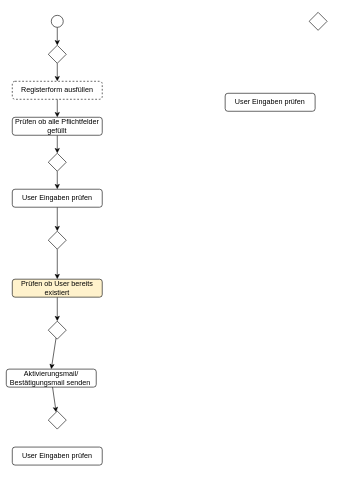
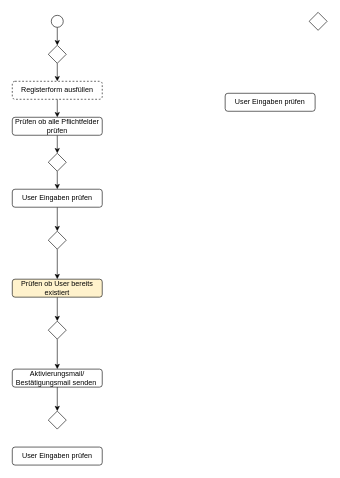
(57, 126) -> (57, 126)
(51, 378) -> (57, 378)
